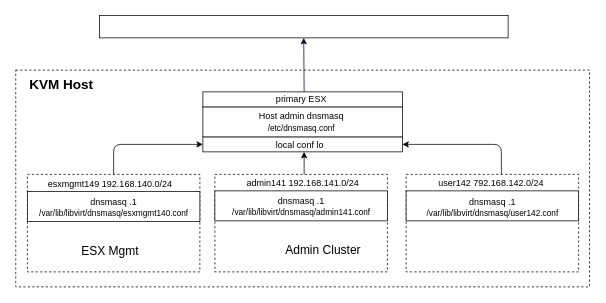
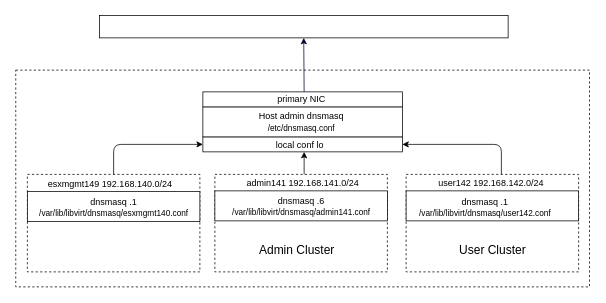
(61, 84) -> none
(302, 99) -> (302, 99)
(491, 183) -> (491, 183)
(302, 207) -> (302, 207)
(492, 207) -> (485, 207)
(323, 249) -> (297, 249)
none -> (492, 249)
(110, 251) -> none
